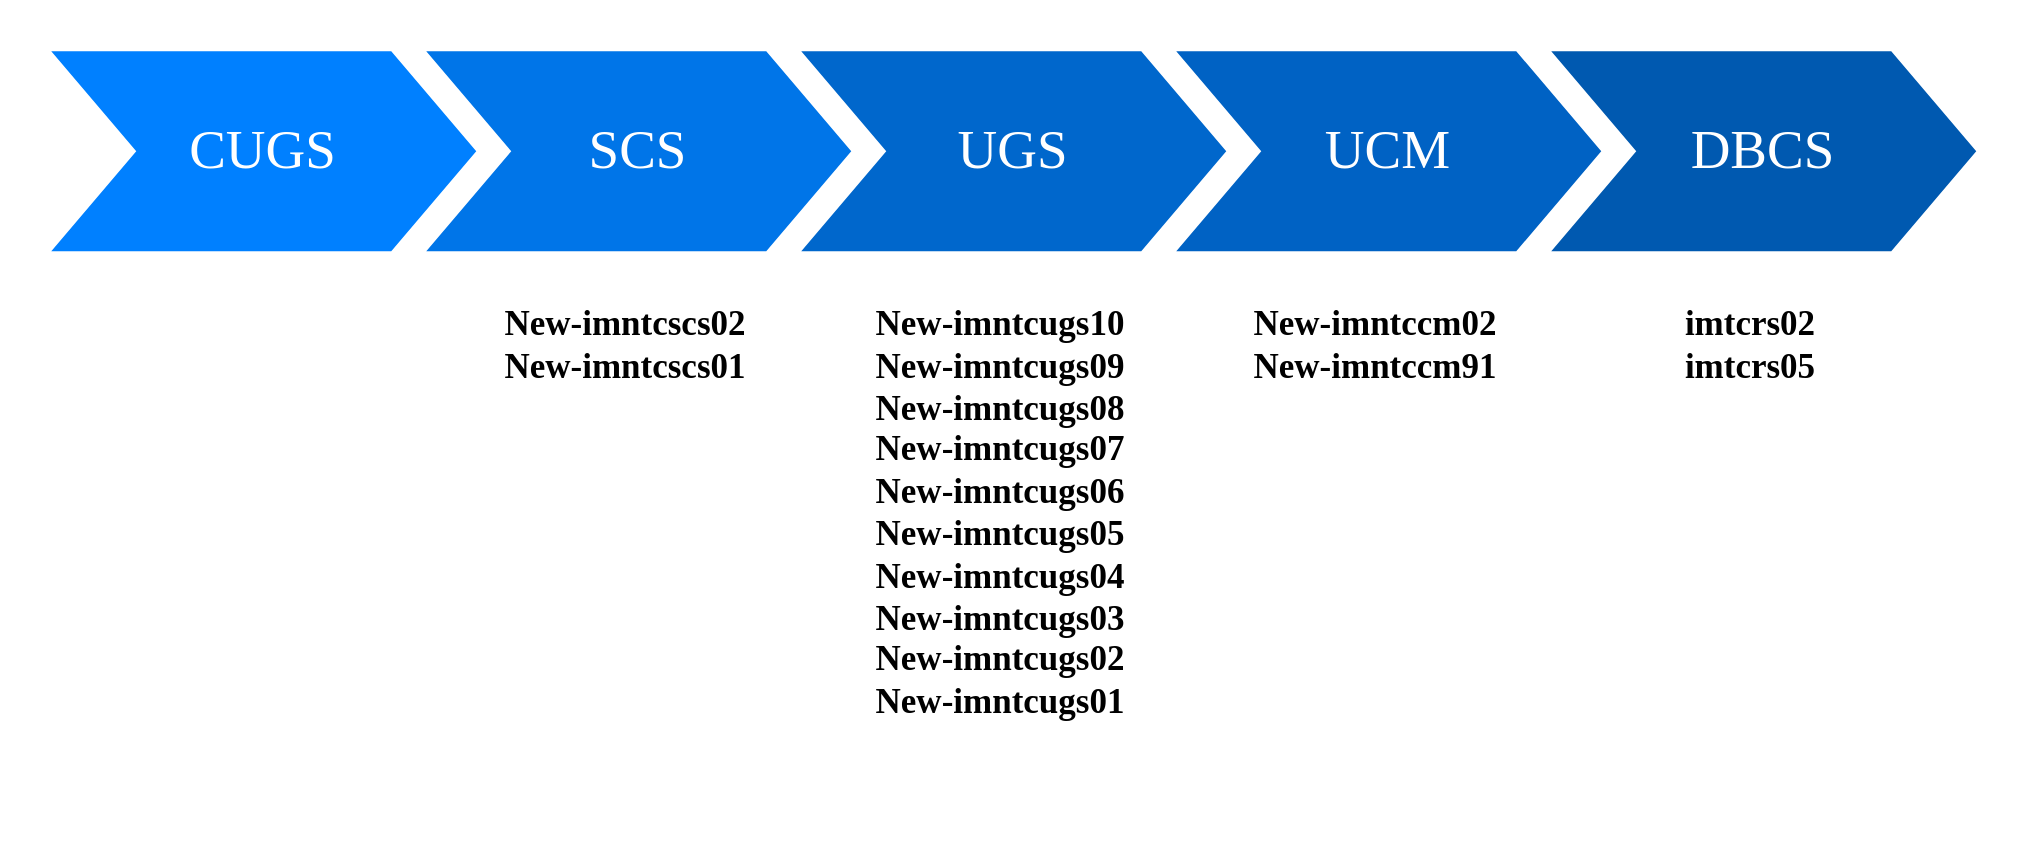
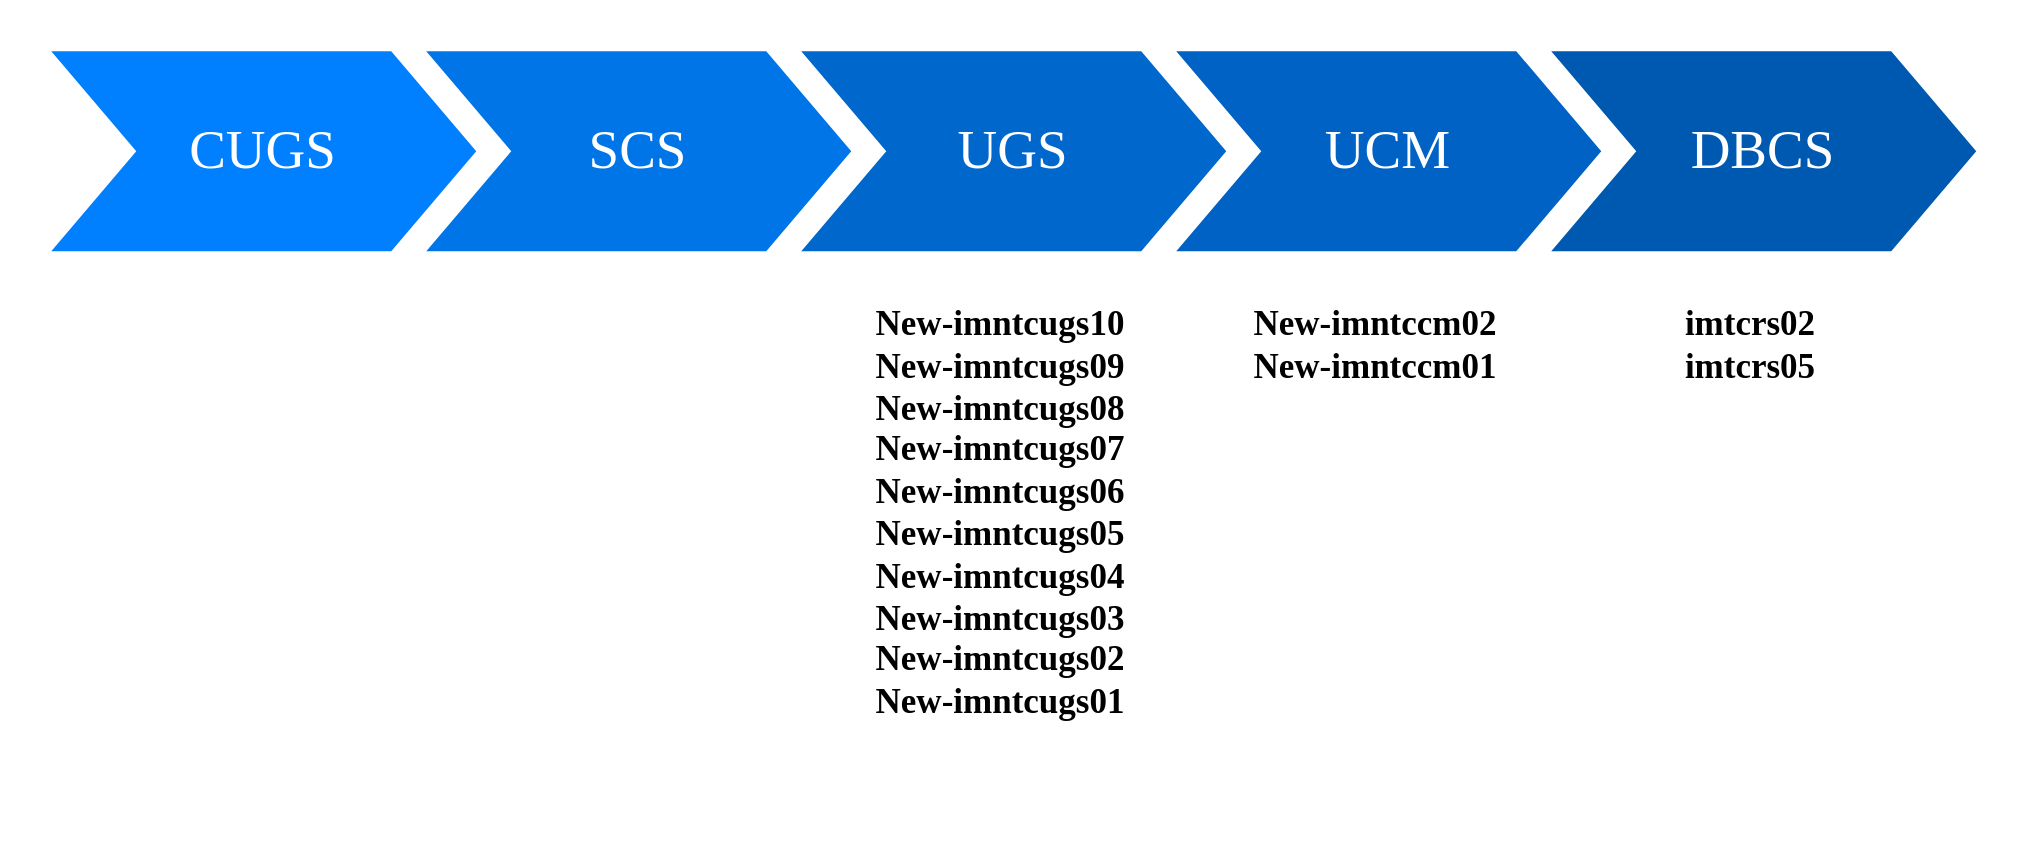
(1376, 348) -> (1376, 348)
(626, 551) -> none
